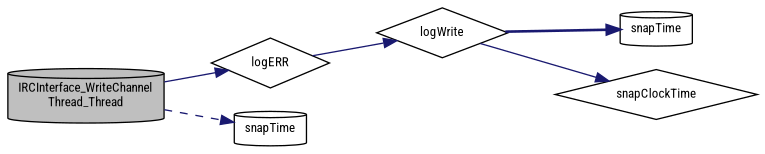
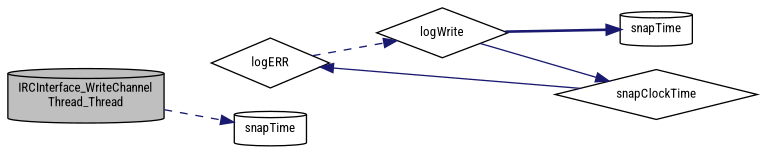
(348, 49) -> (348, 49)
(190, 77) -> (457, 78)
